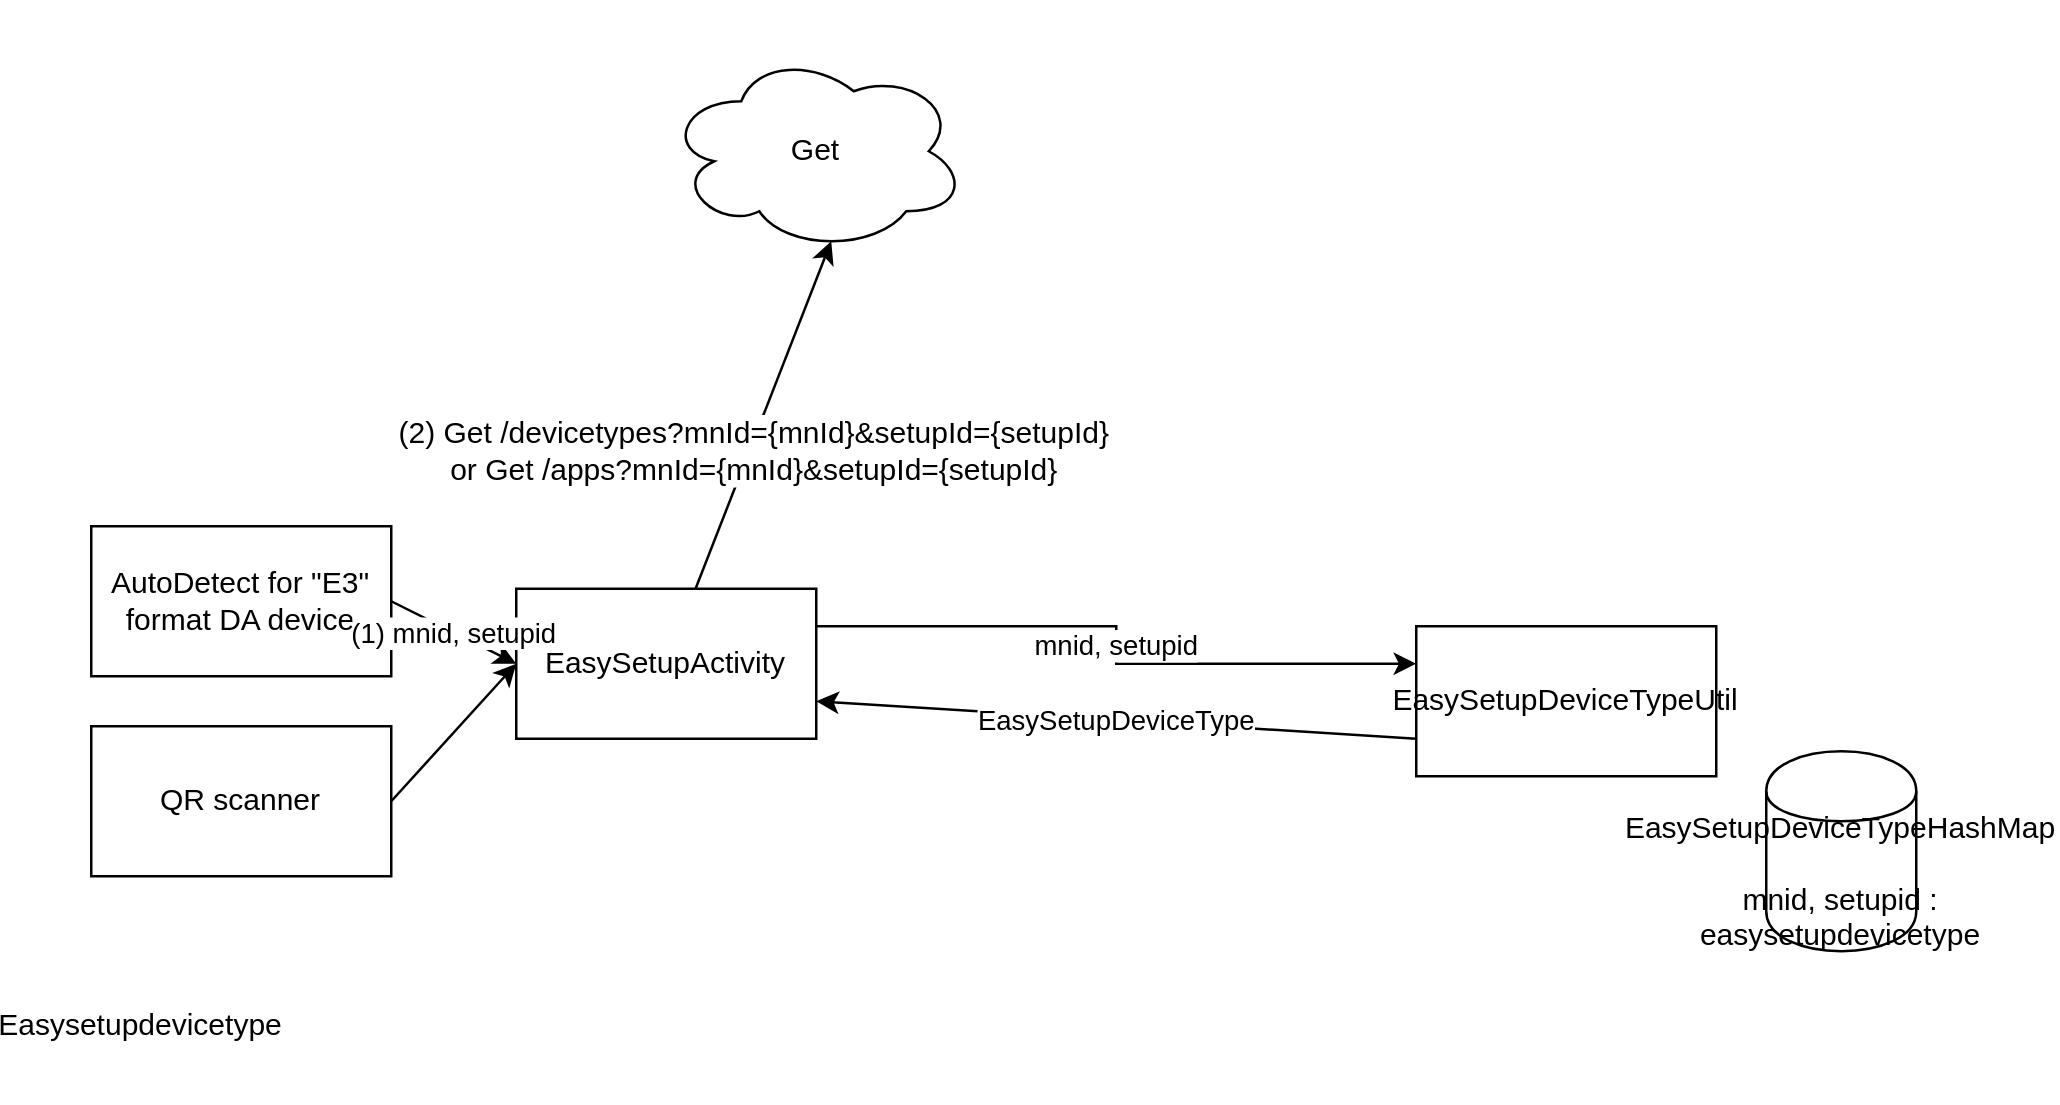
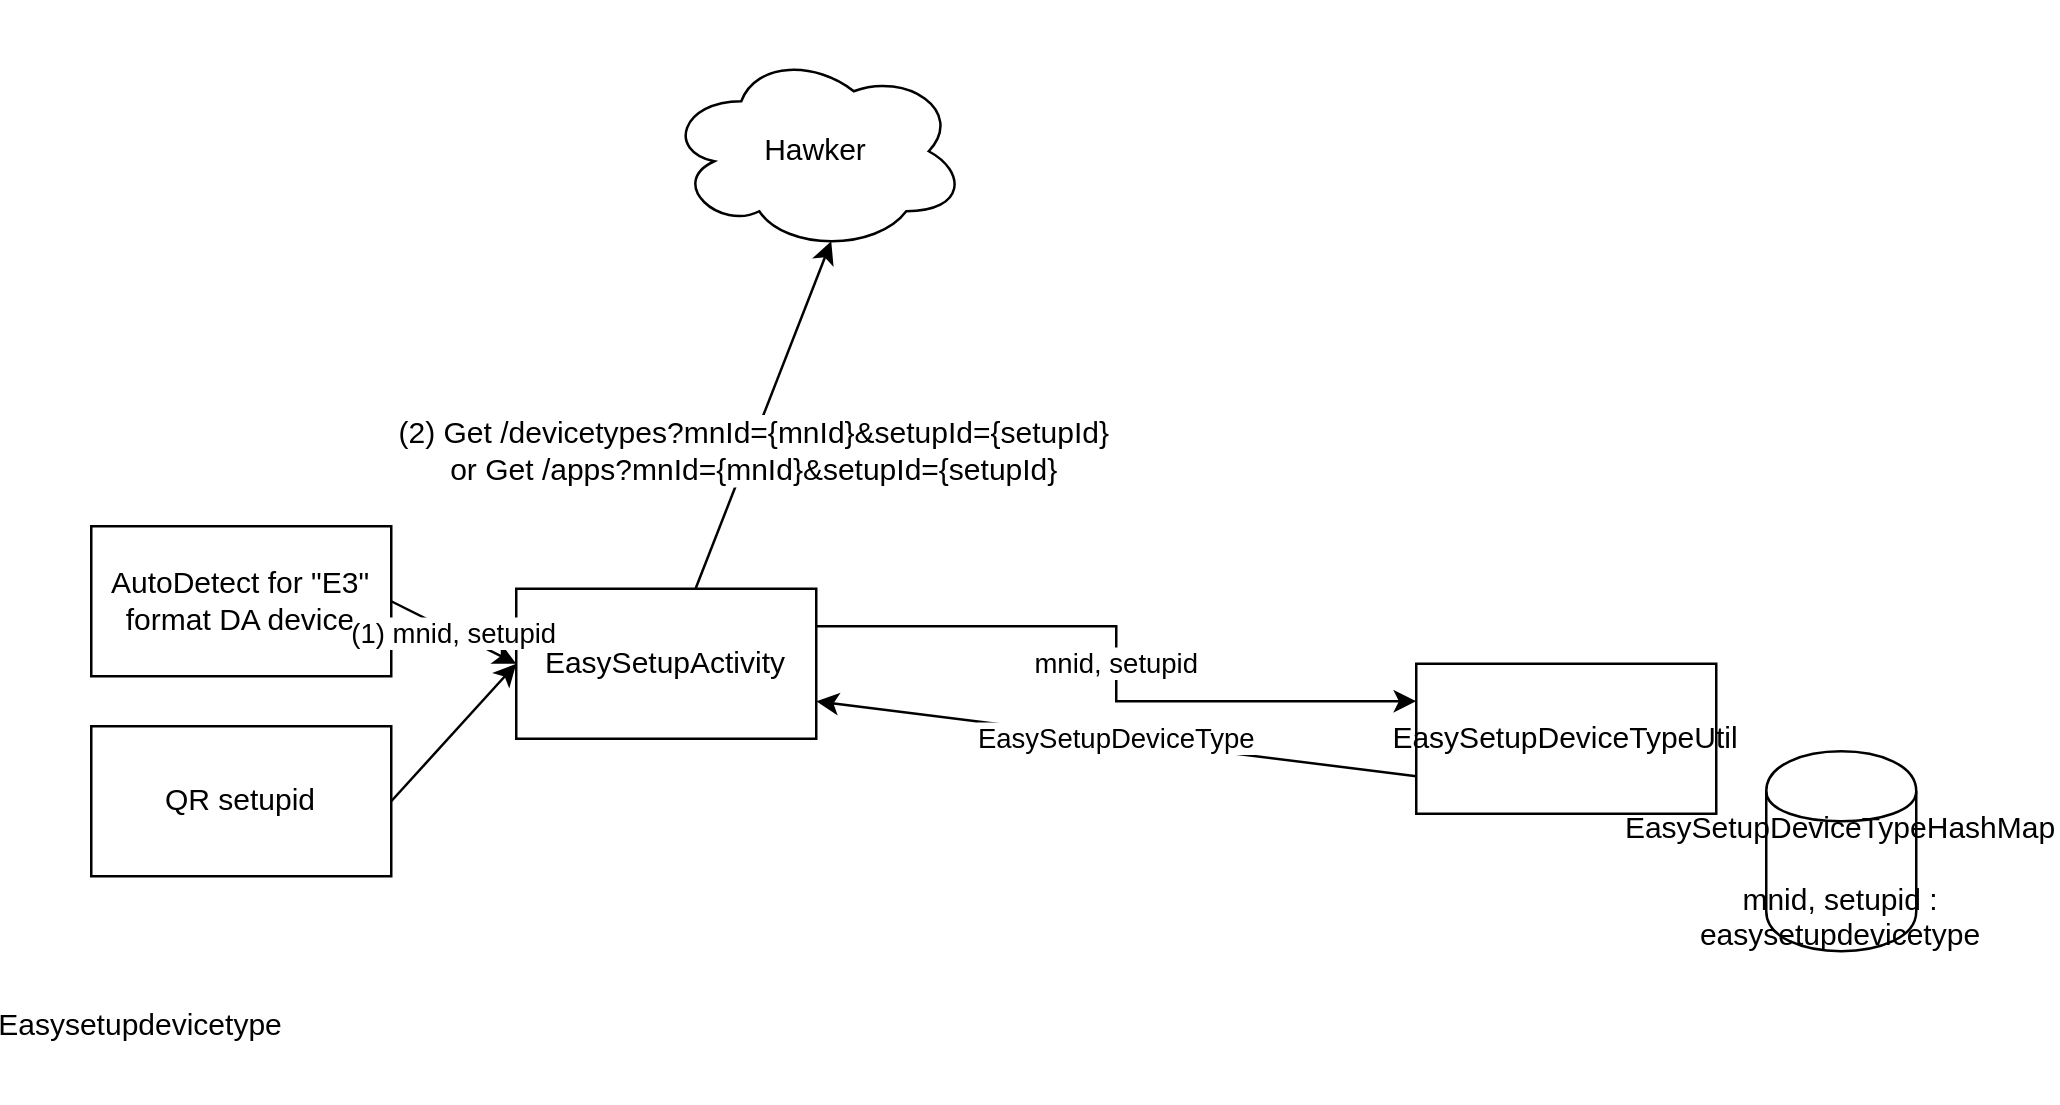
(816, 151) -> (816, 151)
(1566, 701) -> (1566, 739)
(241, 801) -> (241, 801)
